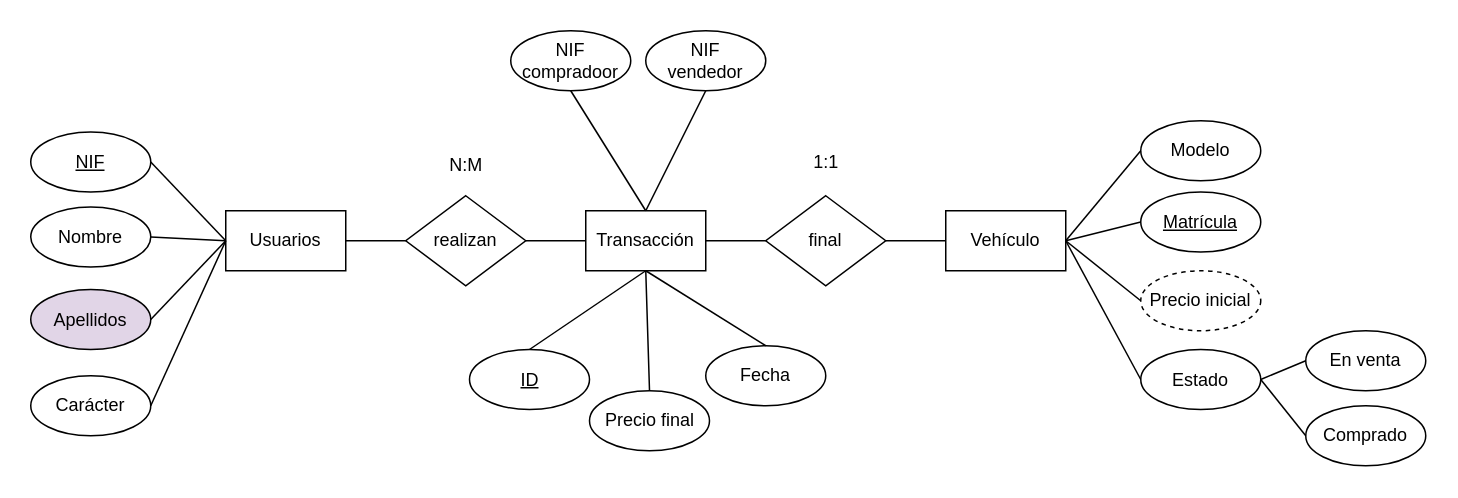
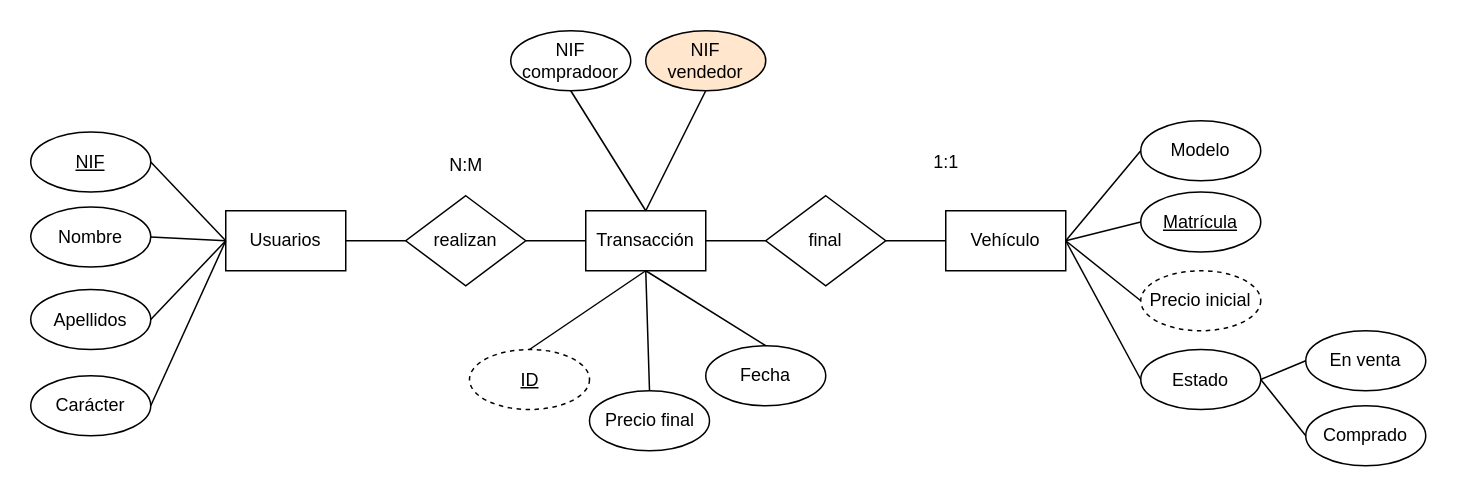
(706, 61) -> (706, 61)
(826, 162) -> (946, 162)
(91, 320) -> (91, 320)
(530, 380) -> (530, 380)
